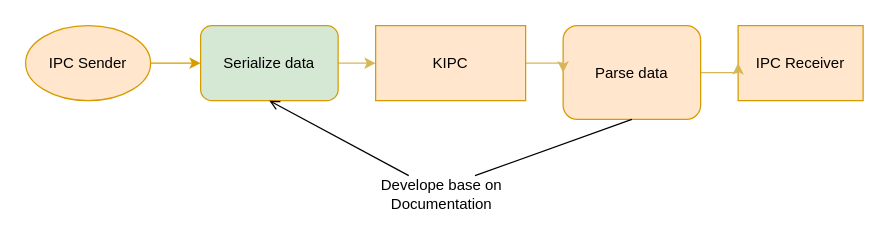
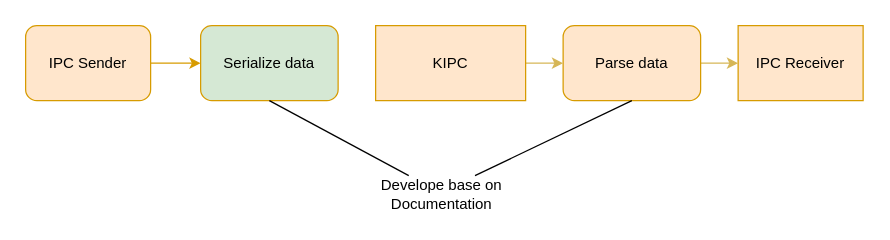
(88, 63) -> (88, 63)
(352, 63) -> none
(632, 73) -> (632, 63)
(274, 103) -> (274, 103)
